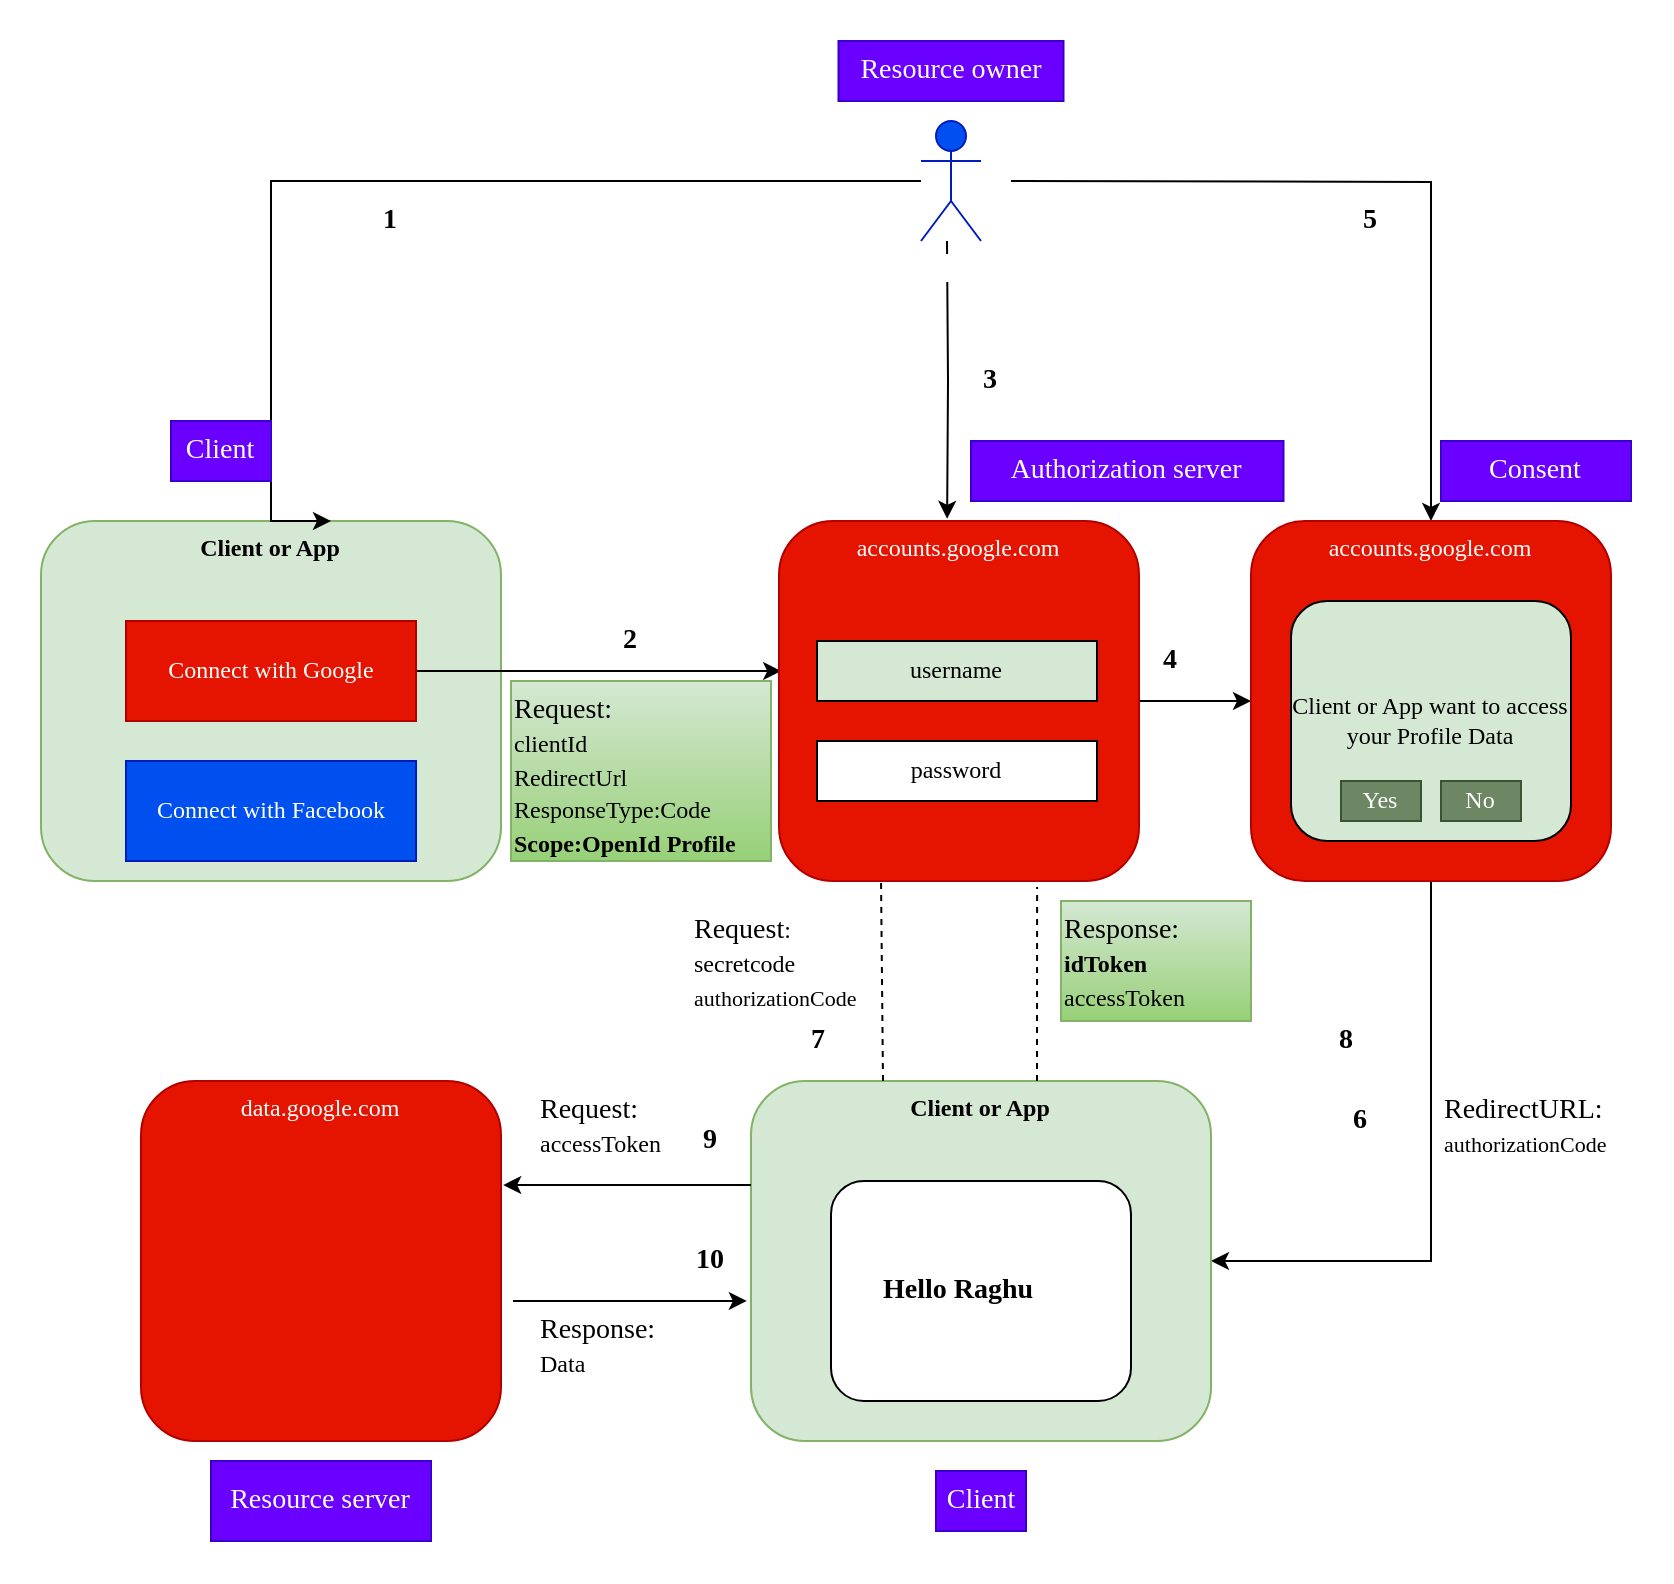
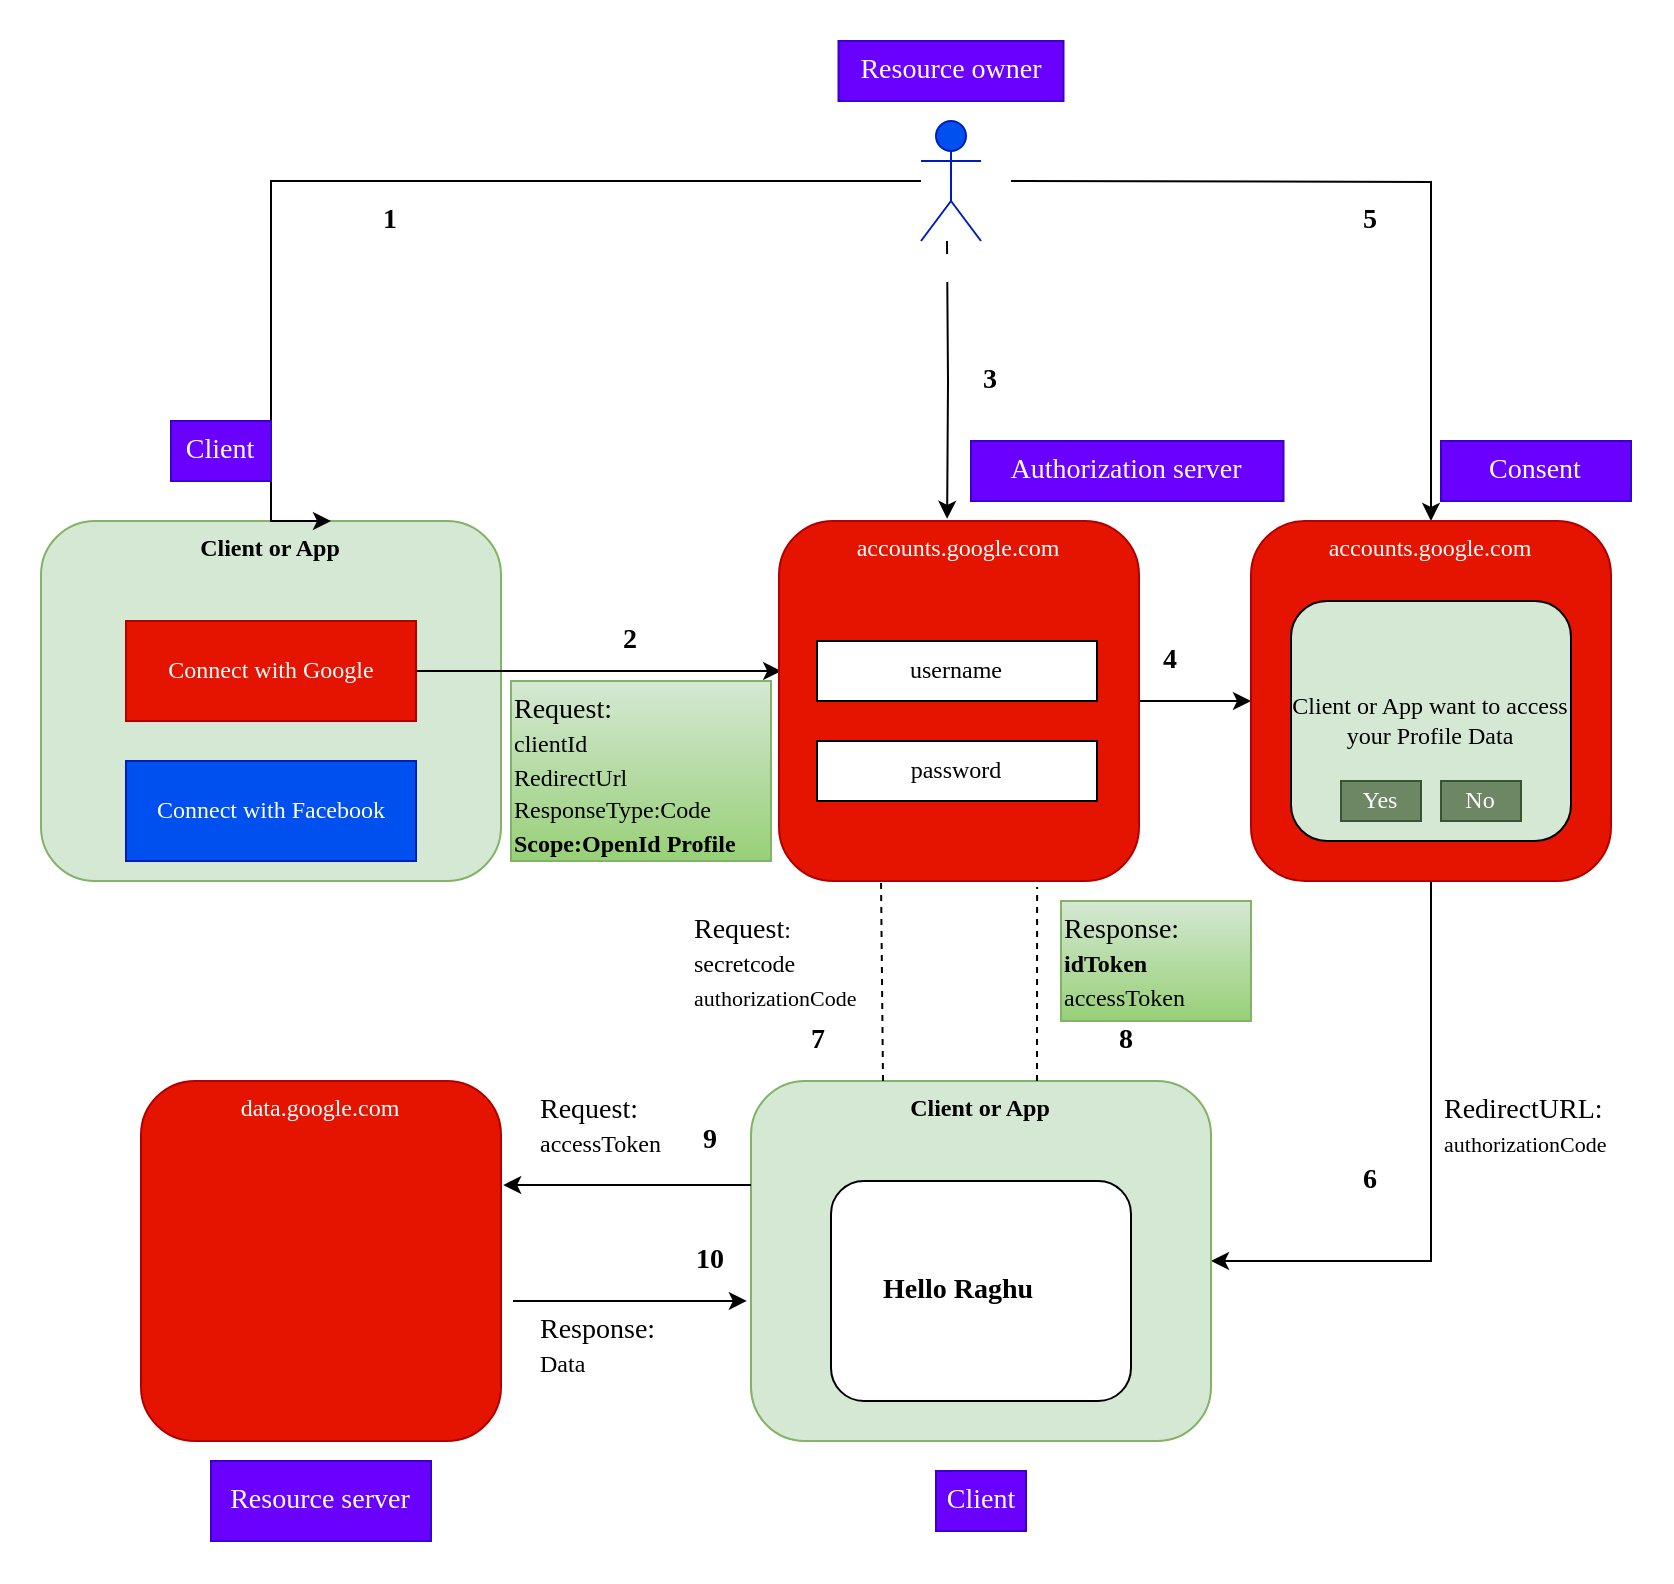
(957, 671) -> (957, 671)
(1347, 1041) -> (1127, 1041)
(1361, 1121) -> (1371, 1181)
